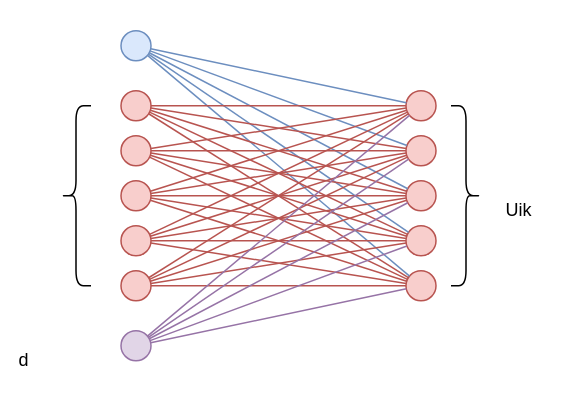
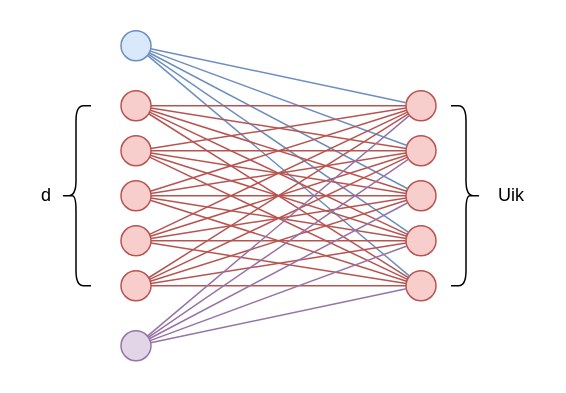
(518, 211) -> (511, 196)
(23, 361) -> (46, 196)
